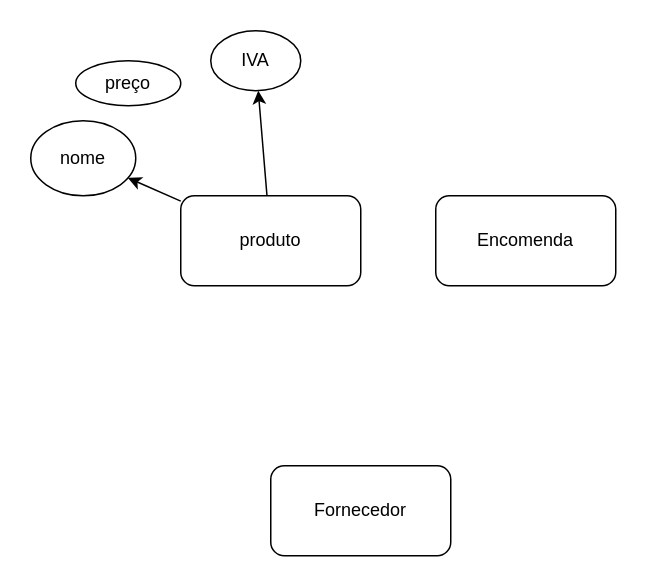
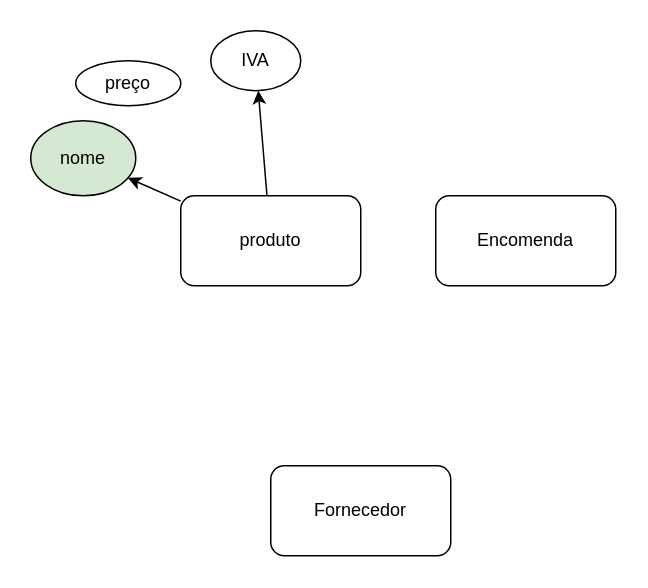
(83, 158) -> (83, 158)
